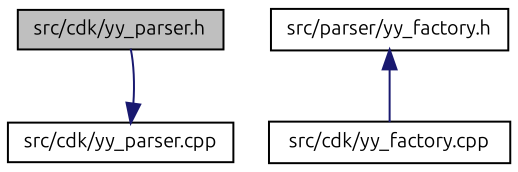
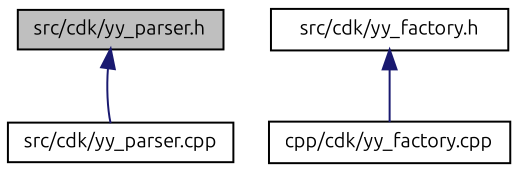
(390, 30) -> (390, 30)
(134, 76) -> (108, 96)
(390, 142) -> (390, 142)
